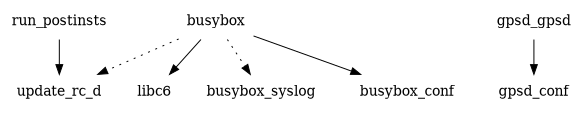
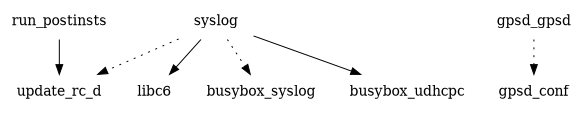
(216, 22) -> (216, 22)
(534, 52) -> (534, 52)
(407, 92) -> (407, 92)
